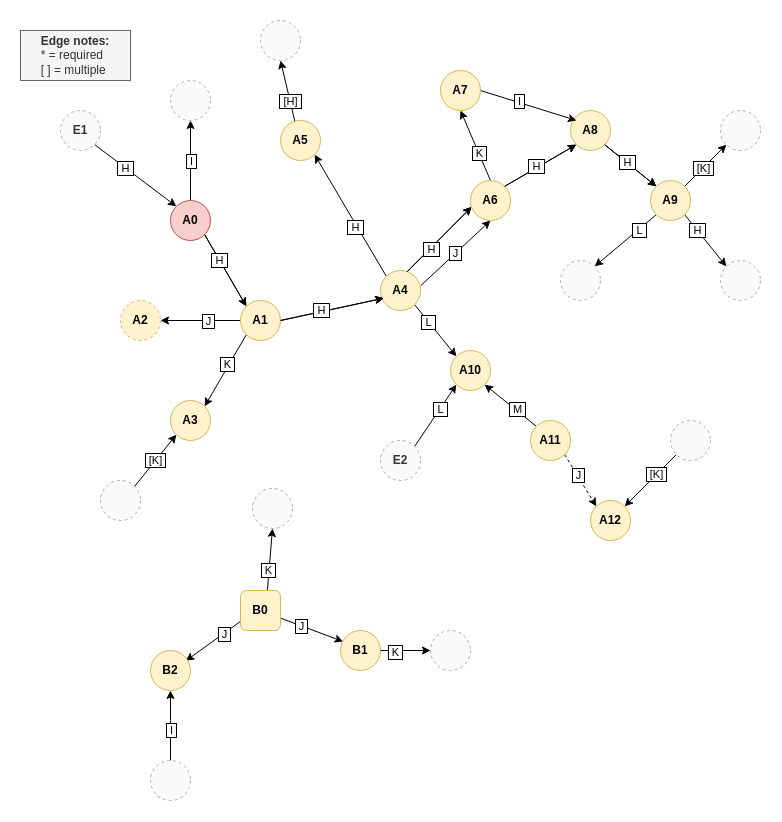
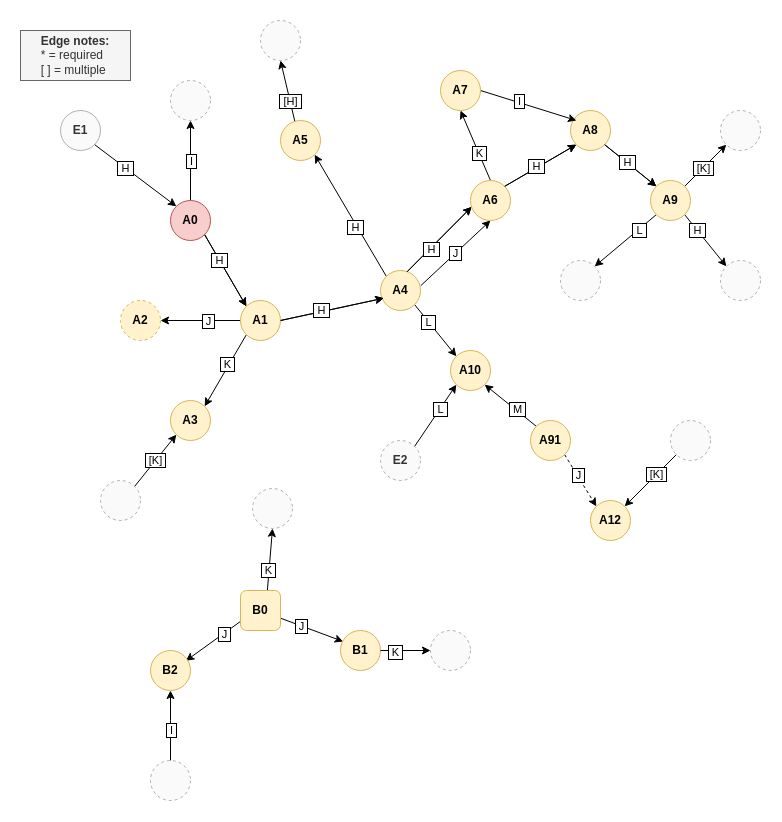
(81, 131) -> (81, 131)
(551, 441) -> (551, 441)
